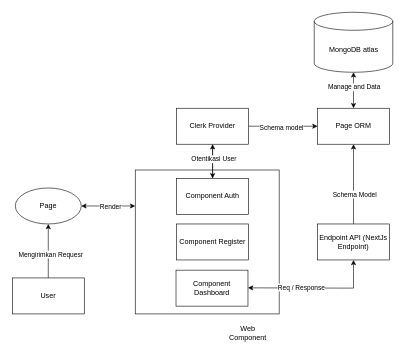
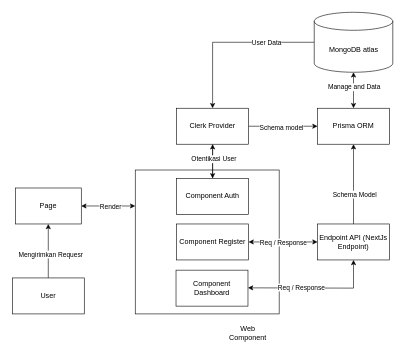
none -> (213, 72)
(354, 126) -> (354, 126)
(48, 206) -> (48, 206)
none -> (283, 242)
